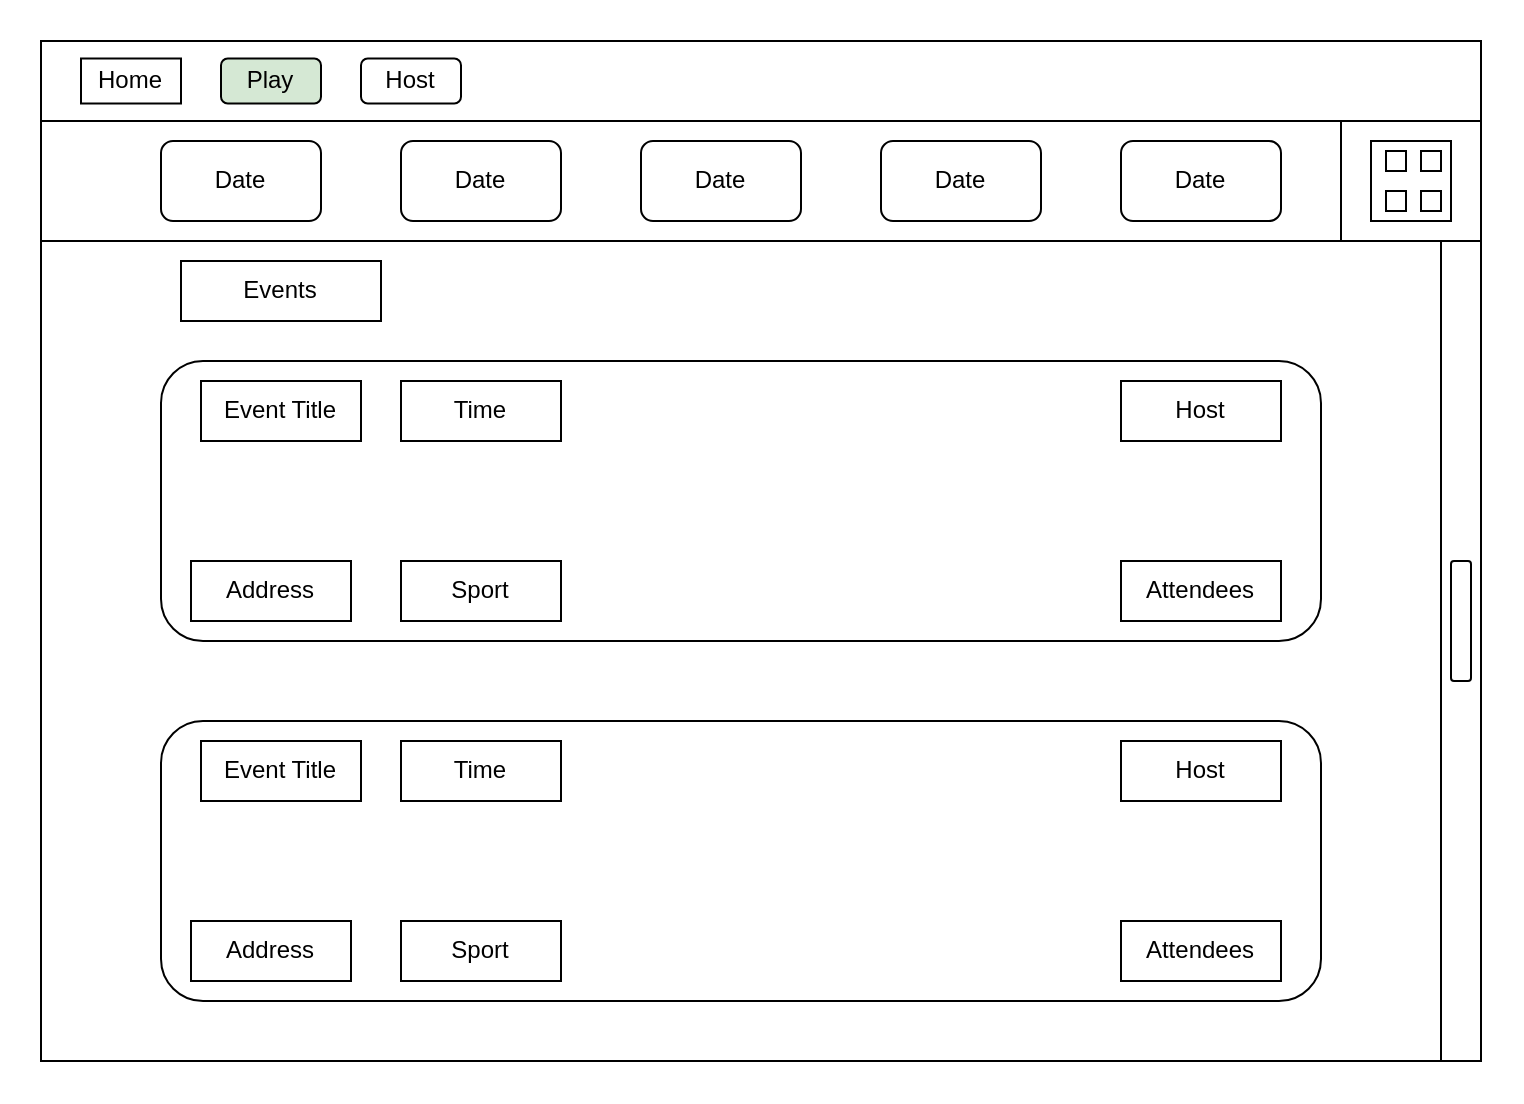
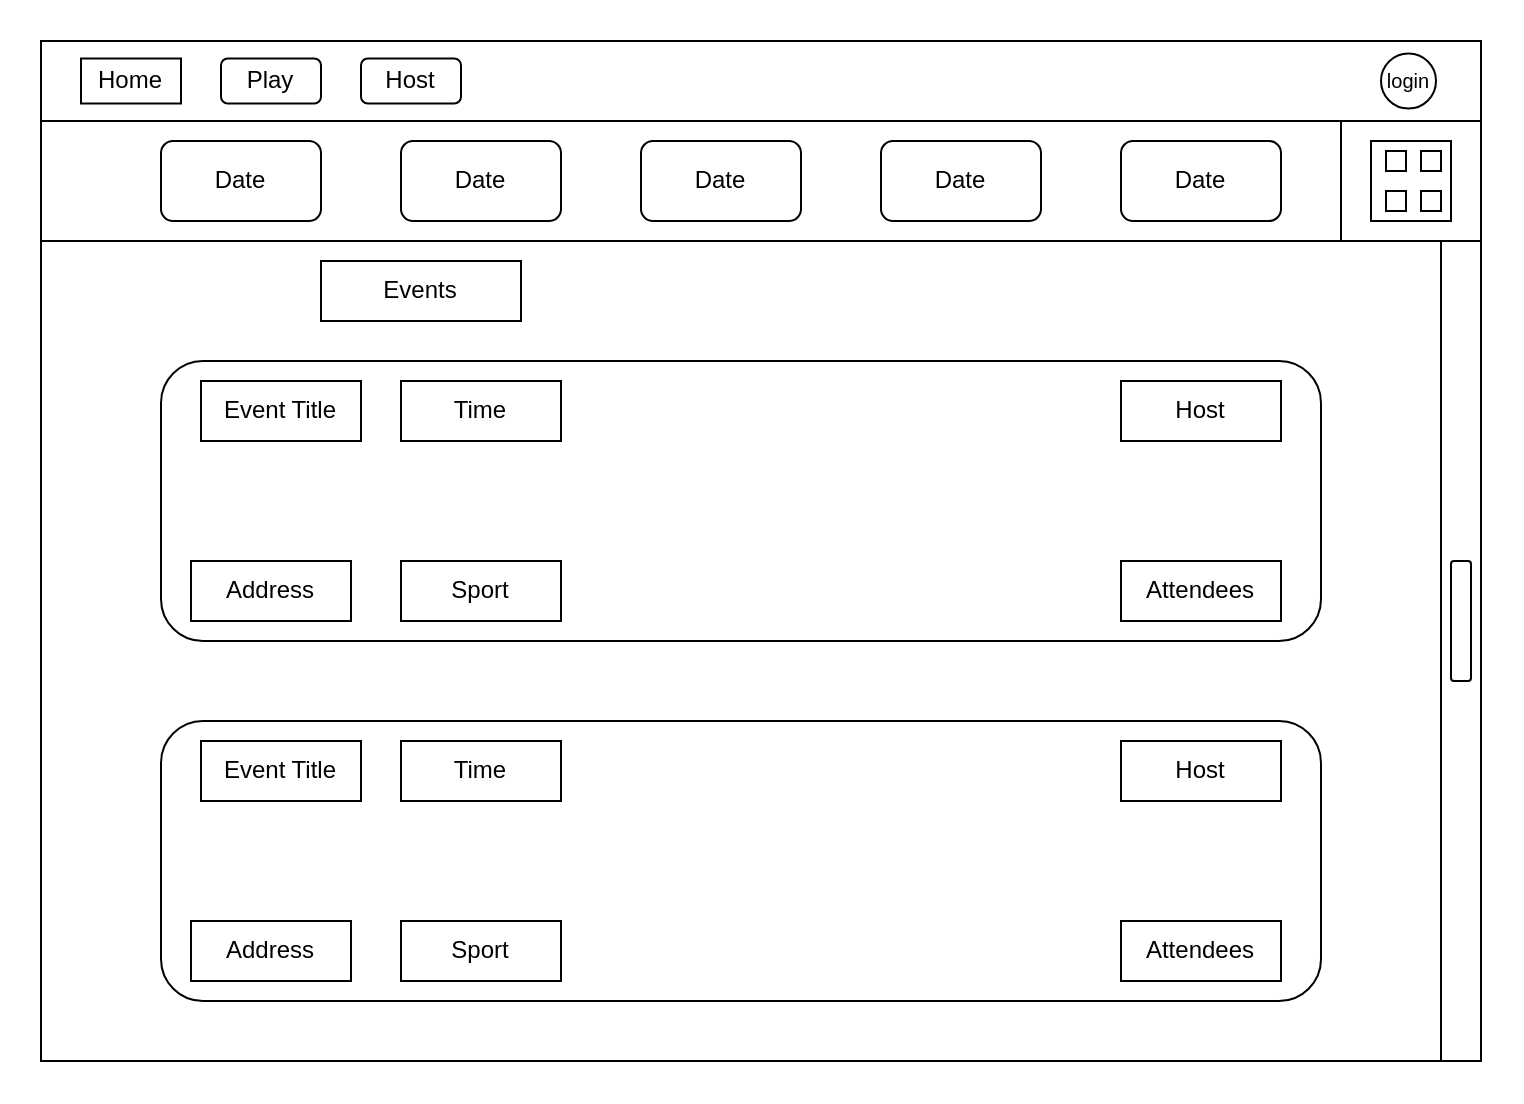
(271, 81) -> (271, 81)
none -> (1409, 81)
(281, 291) -> (421, 291)
